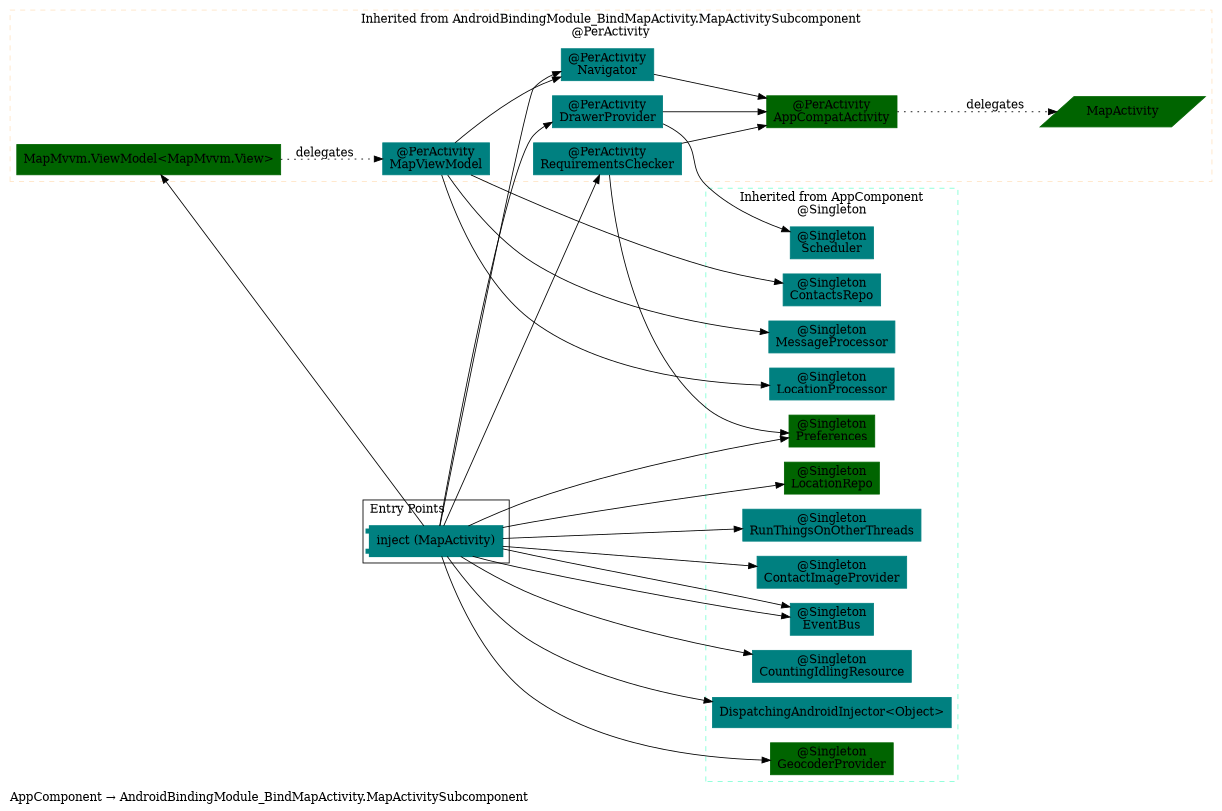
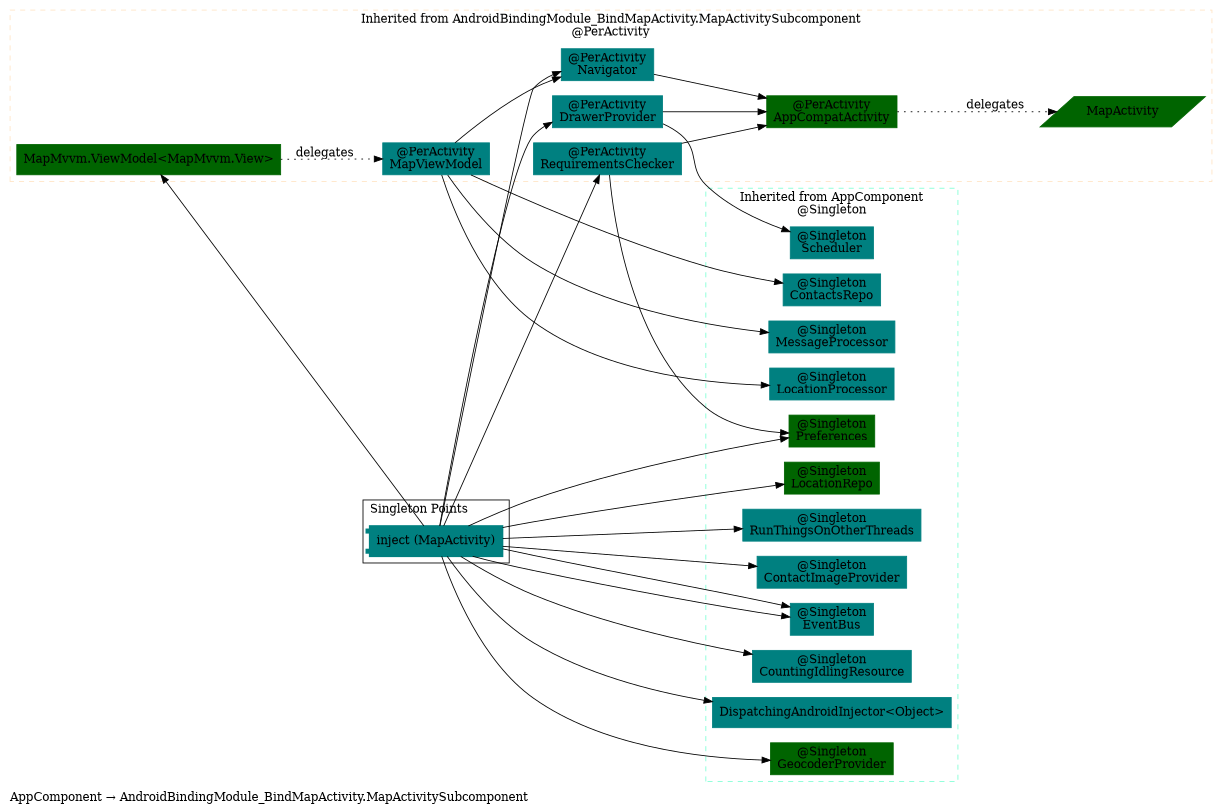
(408, 510) -> (419, 510)
